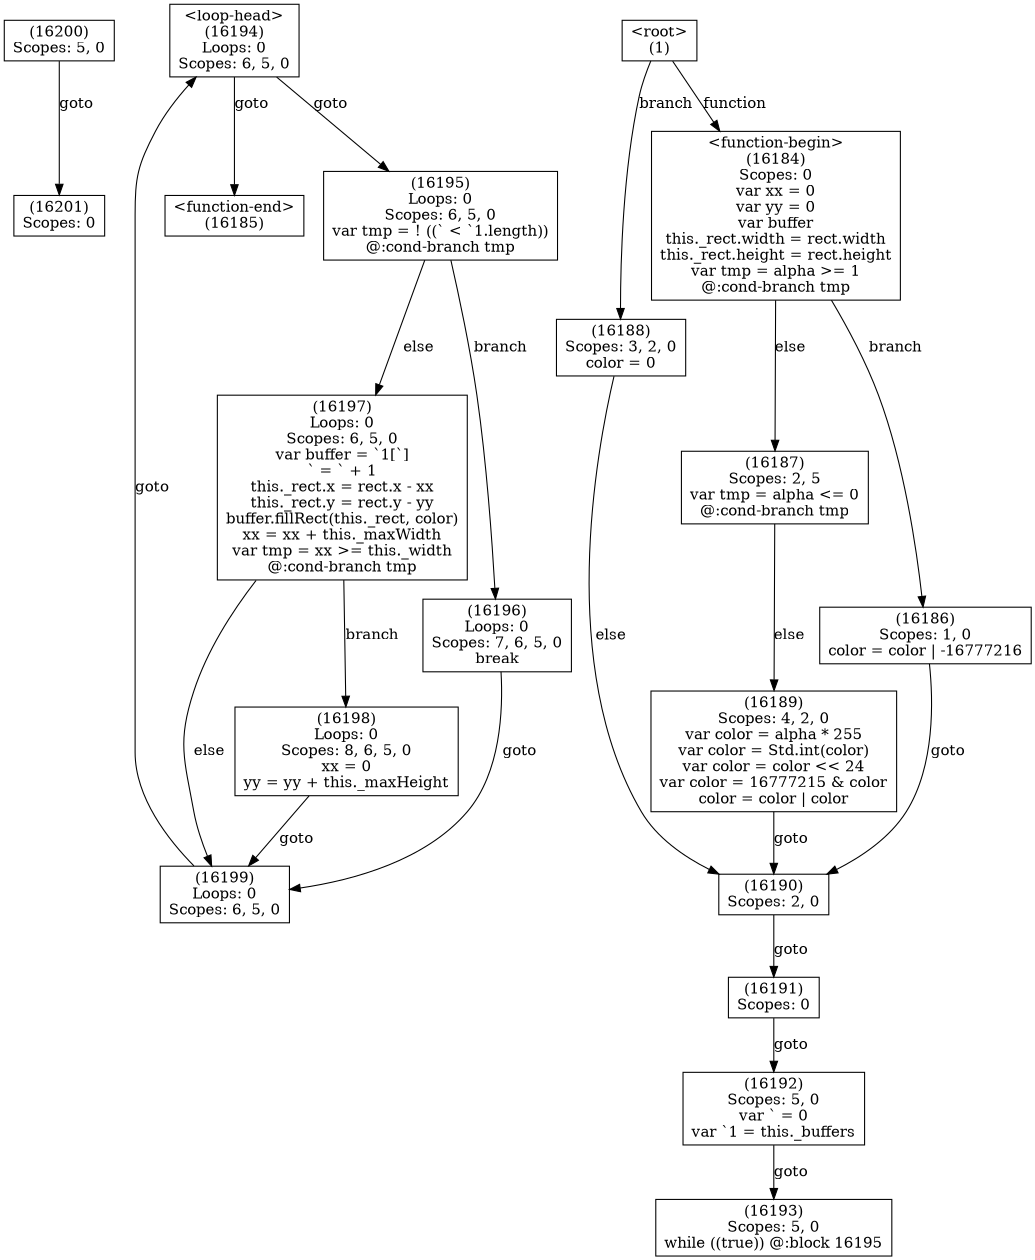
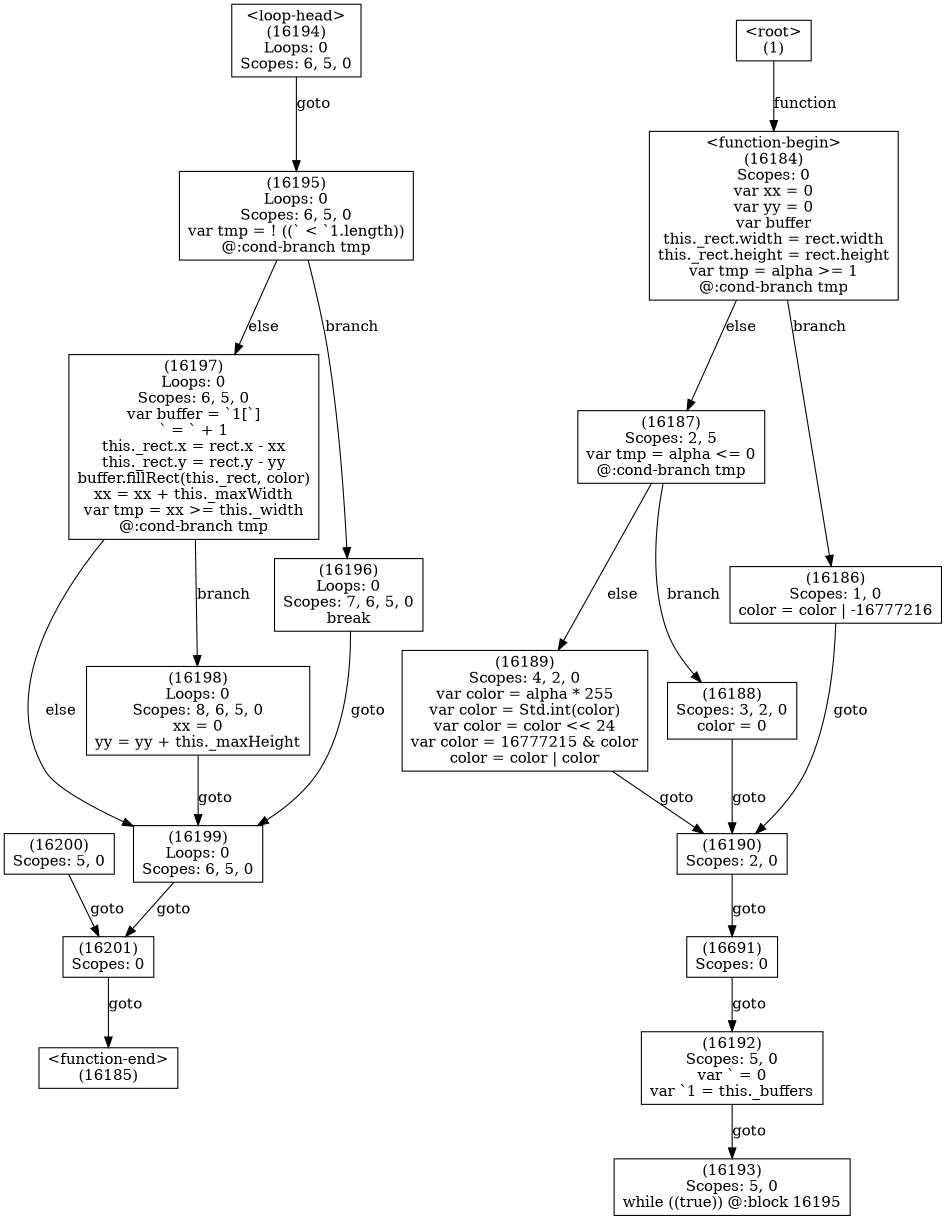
(234, 131) -> (108, 1007)
(626, 183) -> (657, 583)
(135, 477) -> (153, 906)
(611, 635) -> (749, 798)
(774, 998) -> (732, 957)
